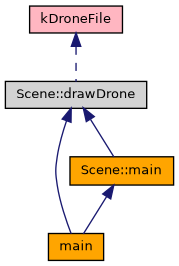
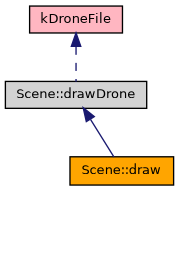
(122, 171) -> (122, 171)
(76, 247) -> none
